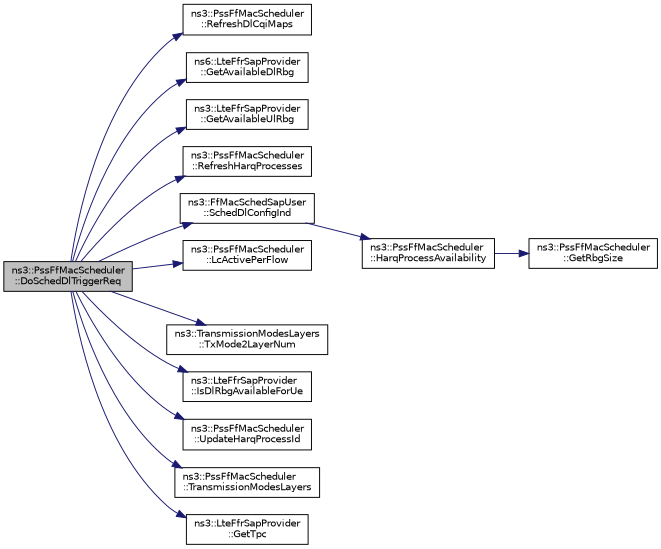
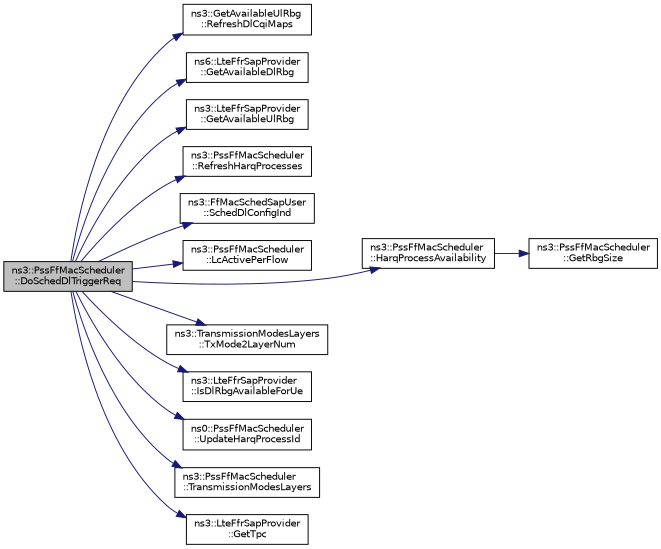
(247, 20) -> (247, 20)
(333, 230) -> (252, 284)
(247, 435) -> (247, 435)
